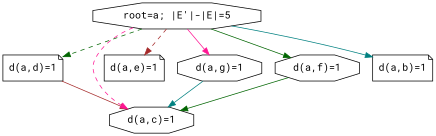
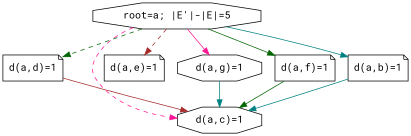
(317, 68) -> (305, 68)
none -> (302, 94)
